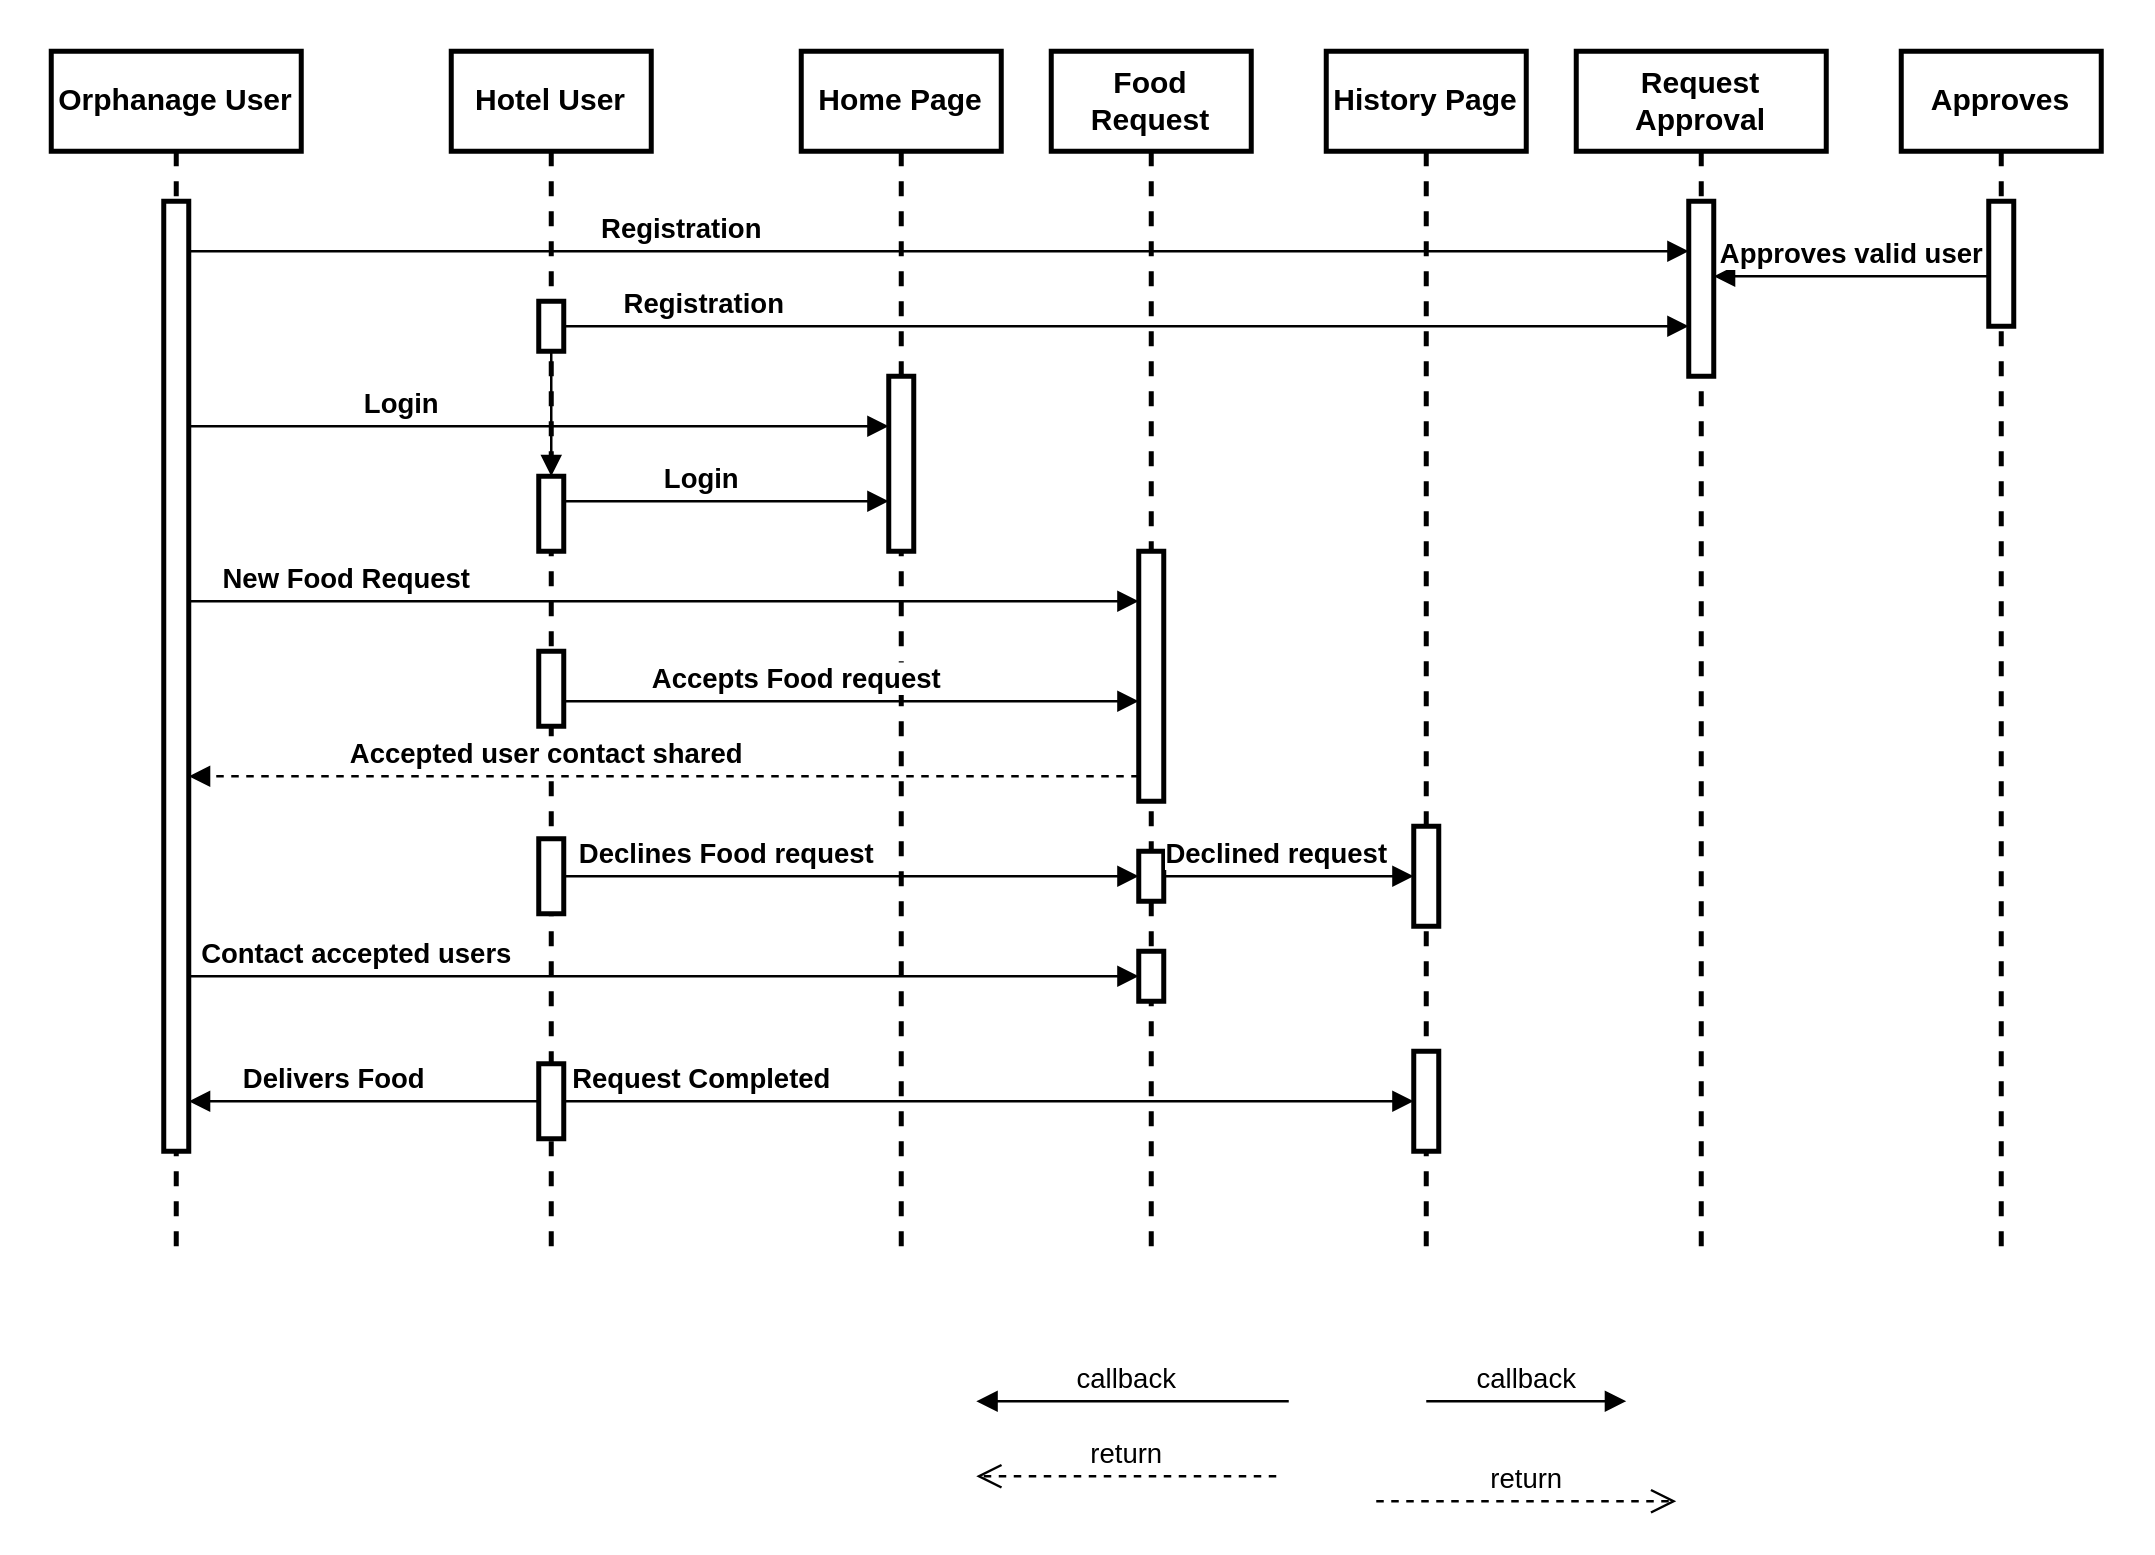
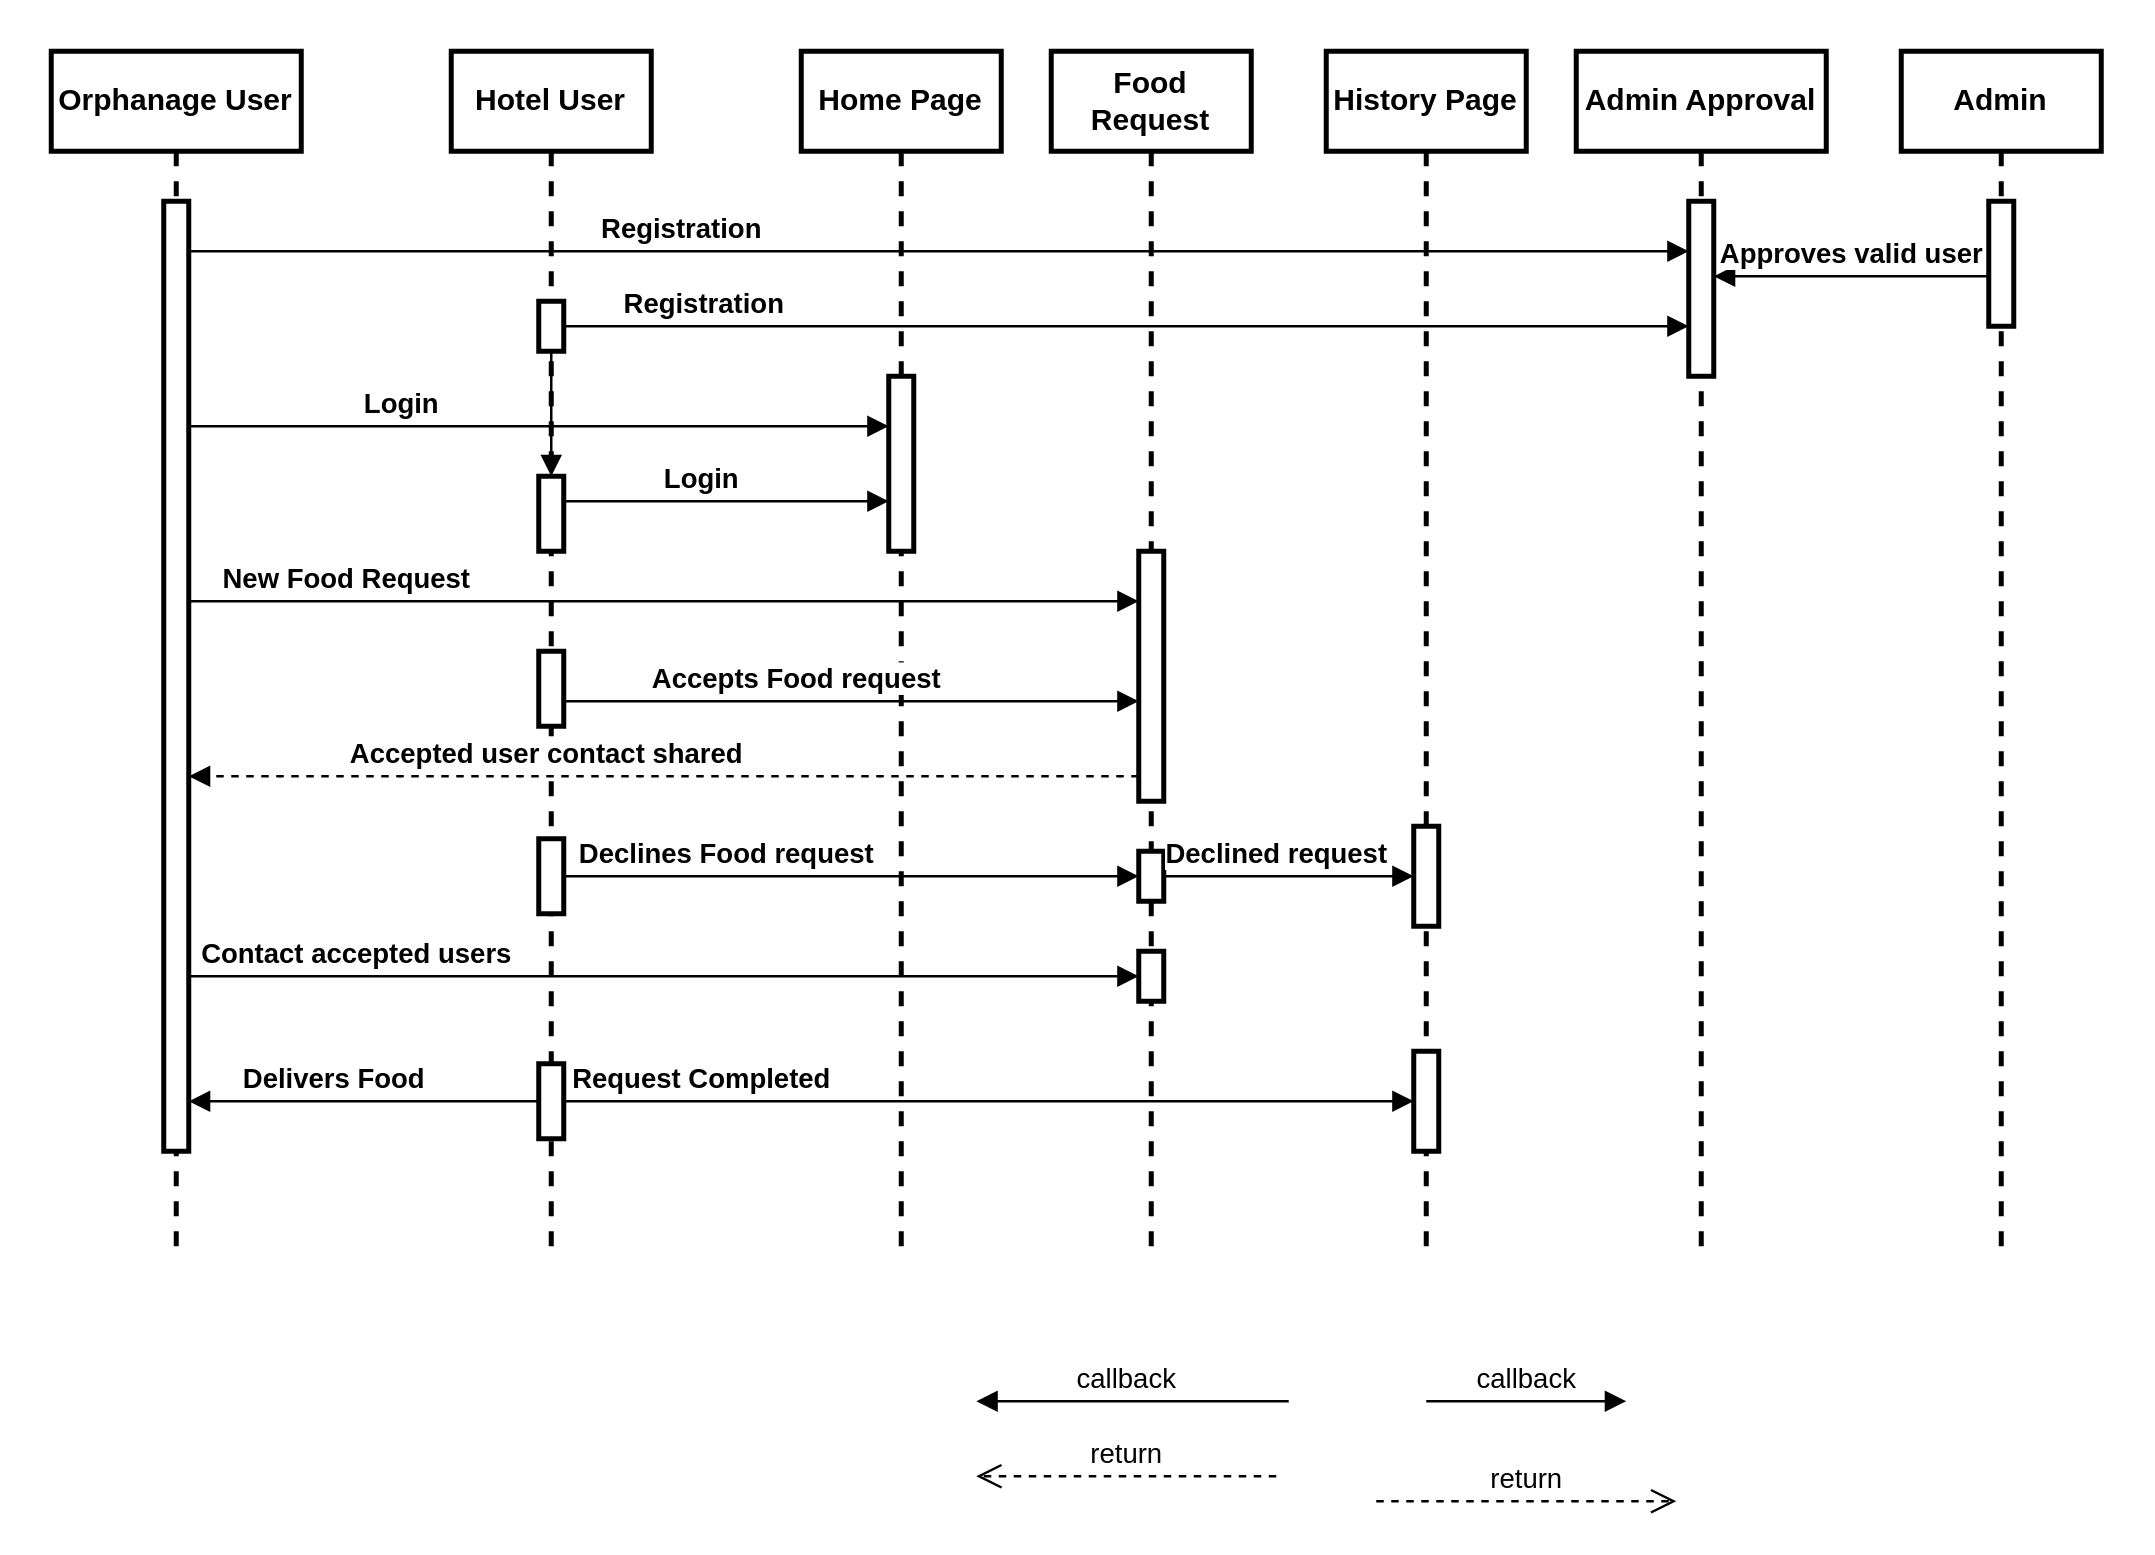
(1701, 101) -> (1701, 101)
(2001, 101) -> (2001, 101)
